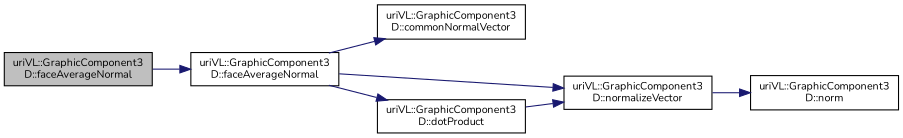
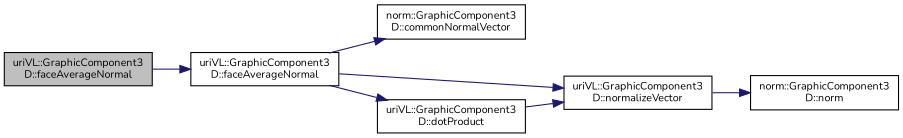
(451, 22) -> (451, 22)
(825, 93) -> (825, 93)
